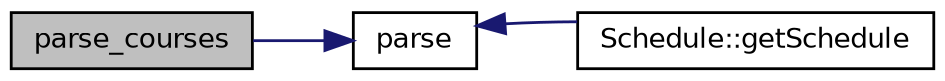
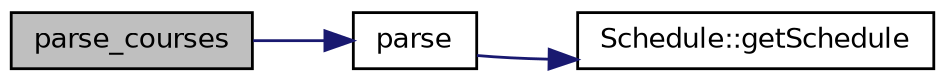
(541, 22) -> (513, 58)
